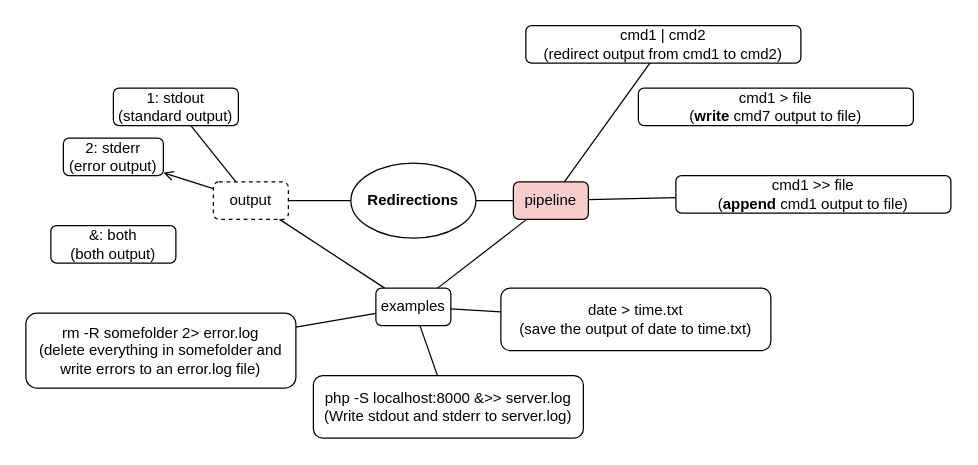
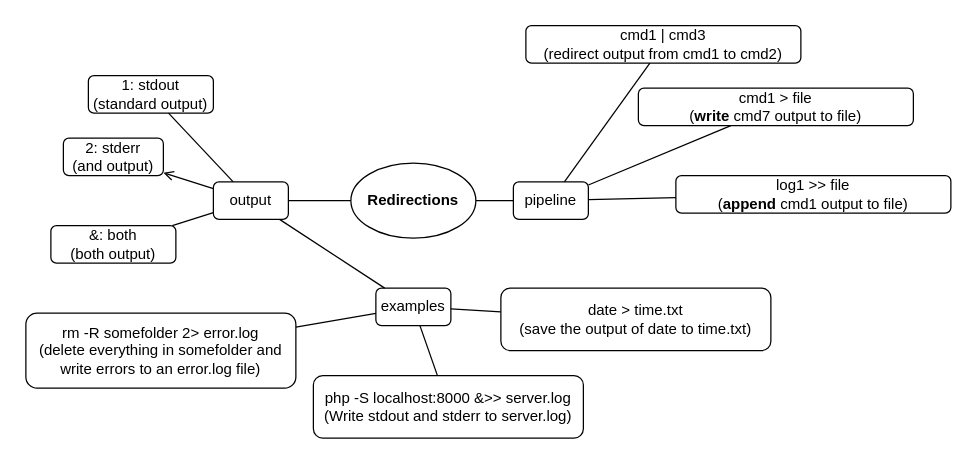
(663, 44) -> (663, 44)
(176, 107) -> (151, 94)
none -> (659, 155)
(113, 157) -> (113, 157)
(813, 194) -> (813, 194)
(251, 201) -> (251, 201)
(551, 201) -> (551, 201)
none -> (193, 219)
(482, 254) -> none
